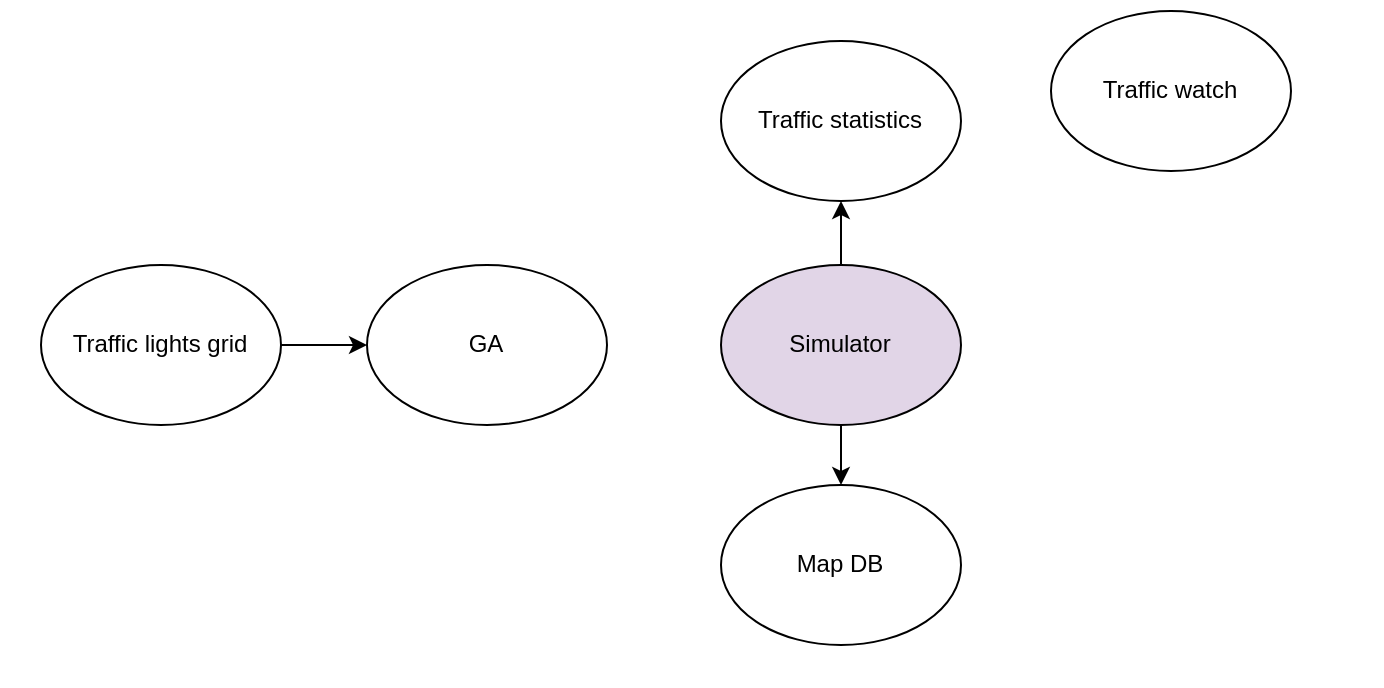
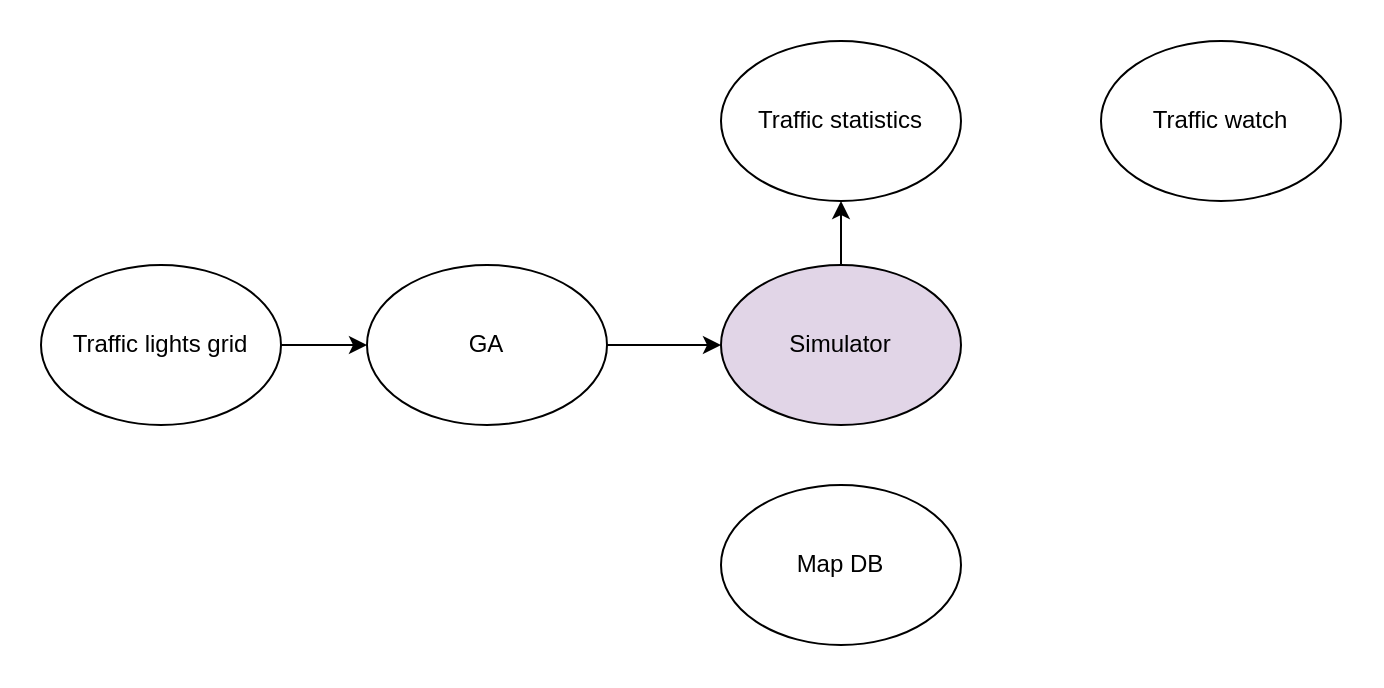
(1171, 91) -> (1221, 121)
none -> (657, 345)
(841, 462) -> none
